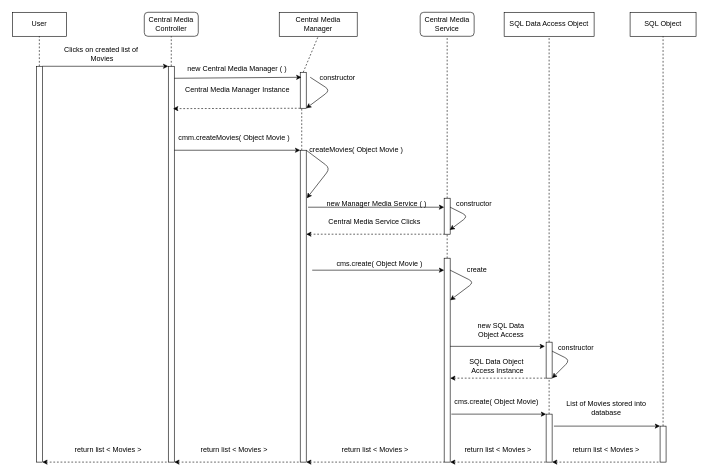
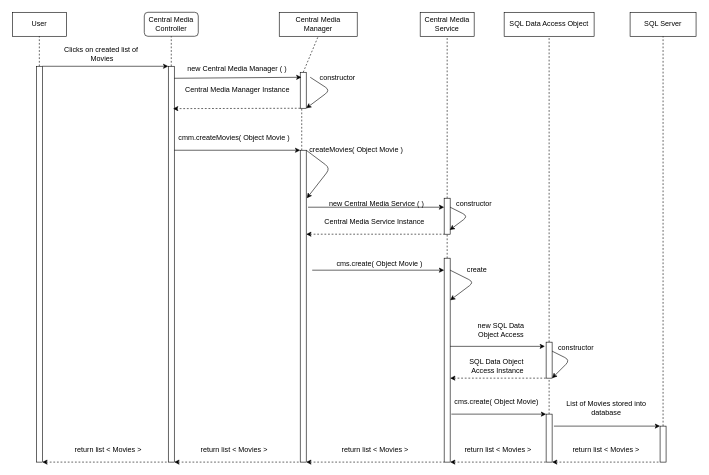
(447, 24) -> (447, 24)
(663, 24) -> (663, 24)
(377, 204) -> (377, 204)
(375, 222) -> (375, 222)
